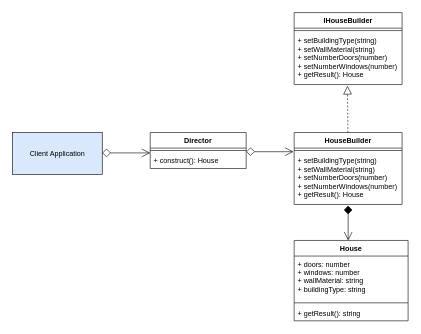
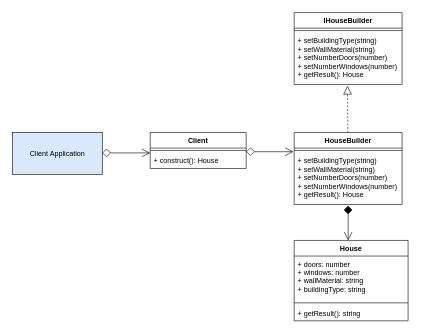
(198, 140) -> (198, 140)
